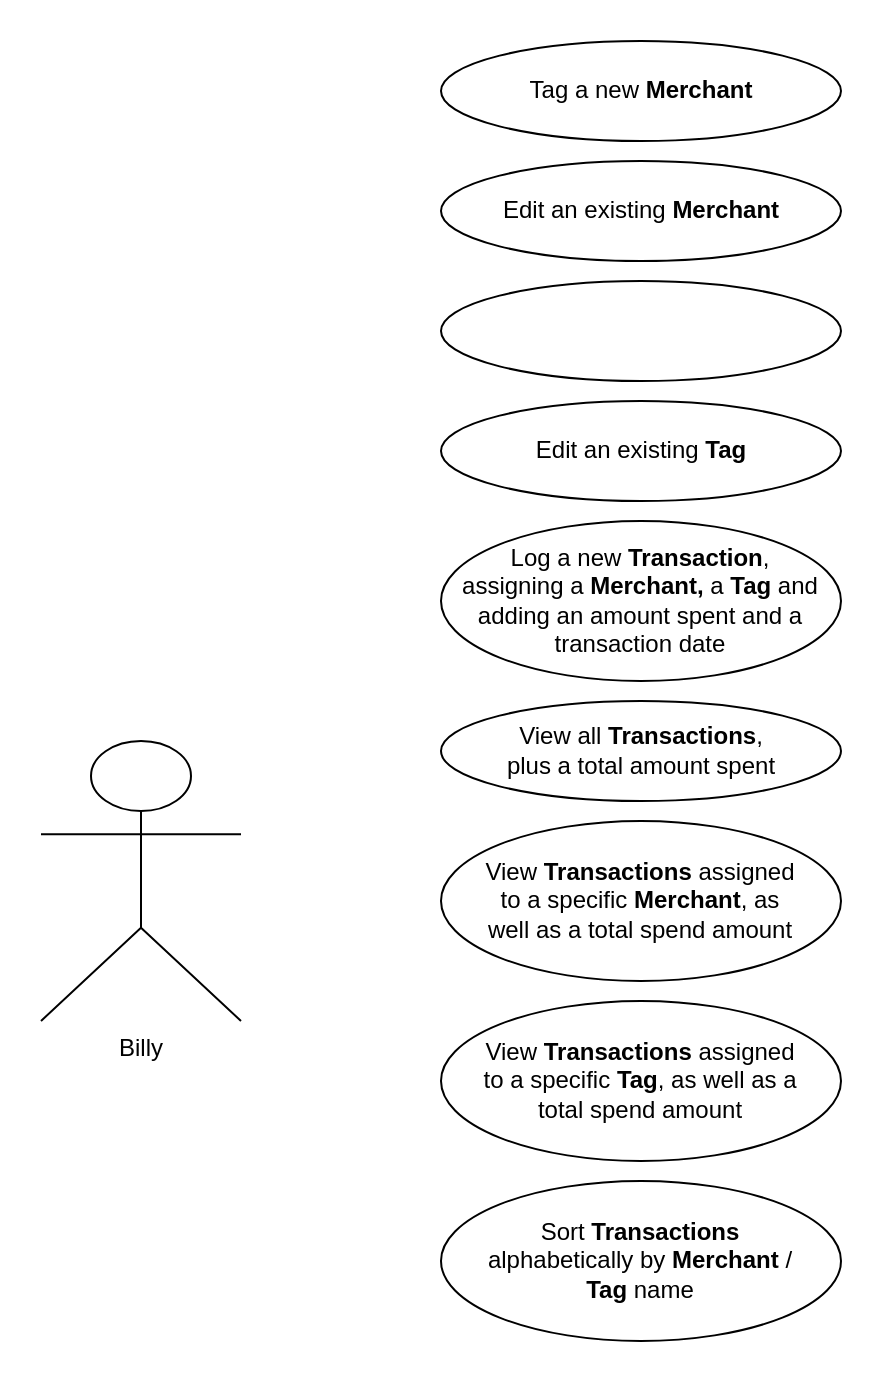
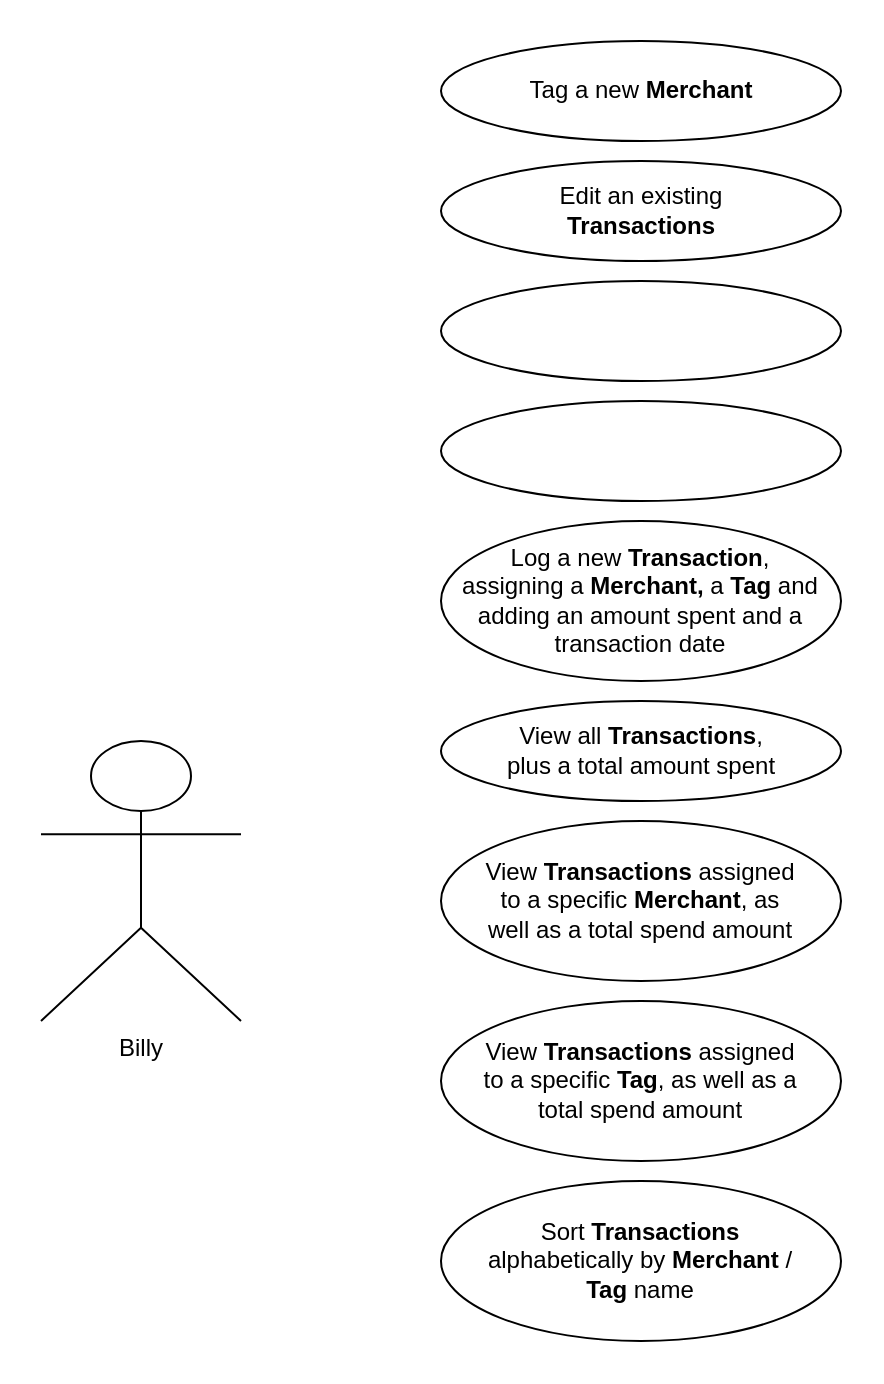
(642, 211) -> (642, 211)
(641, 451) -> none
